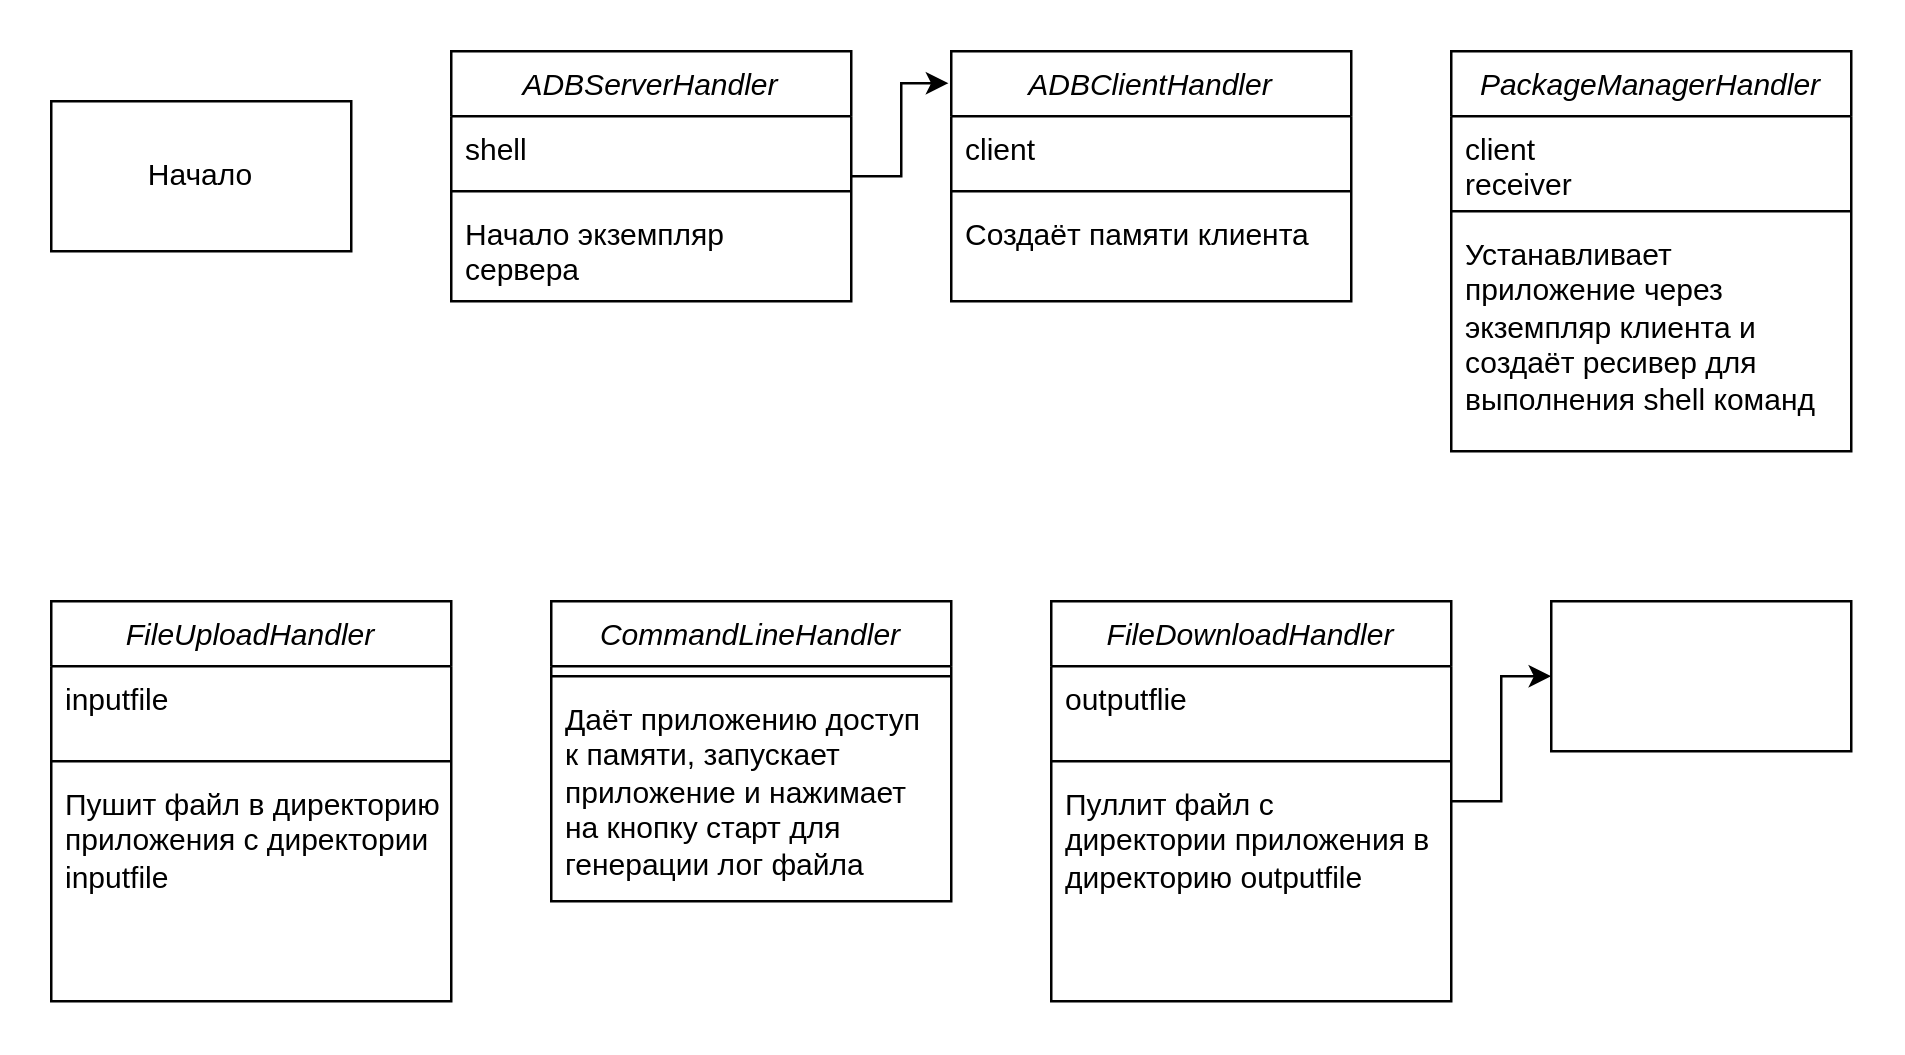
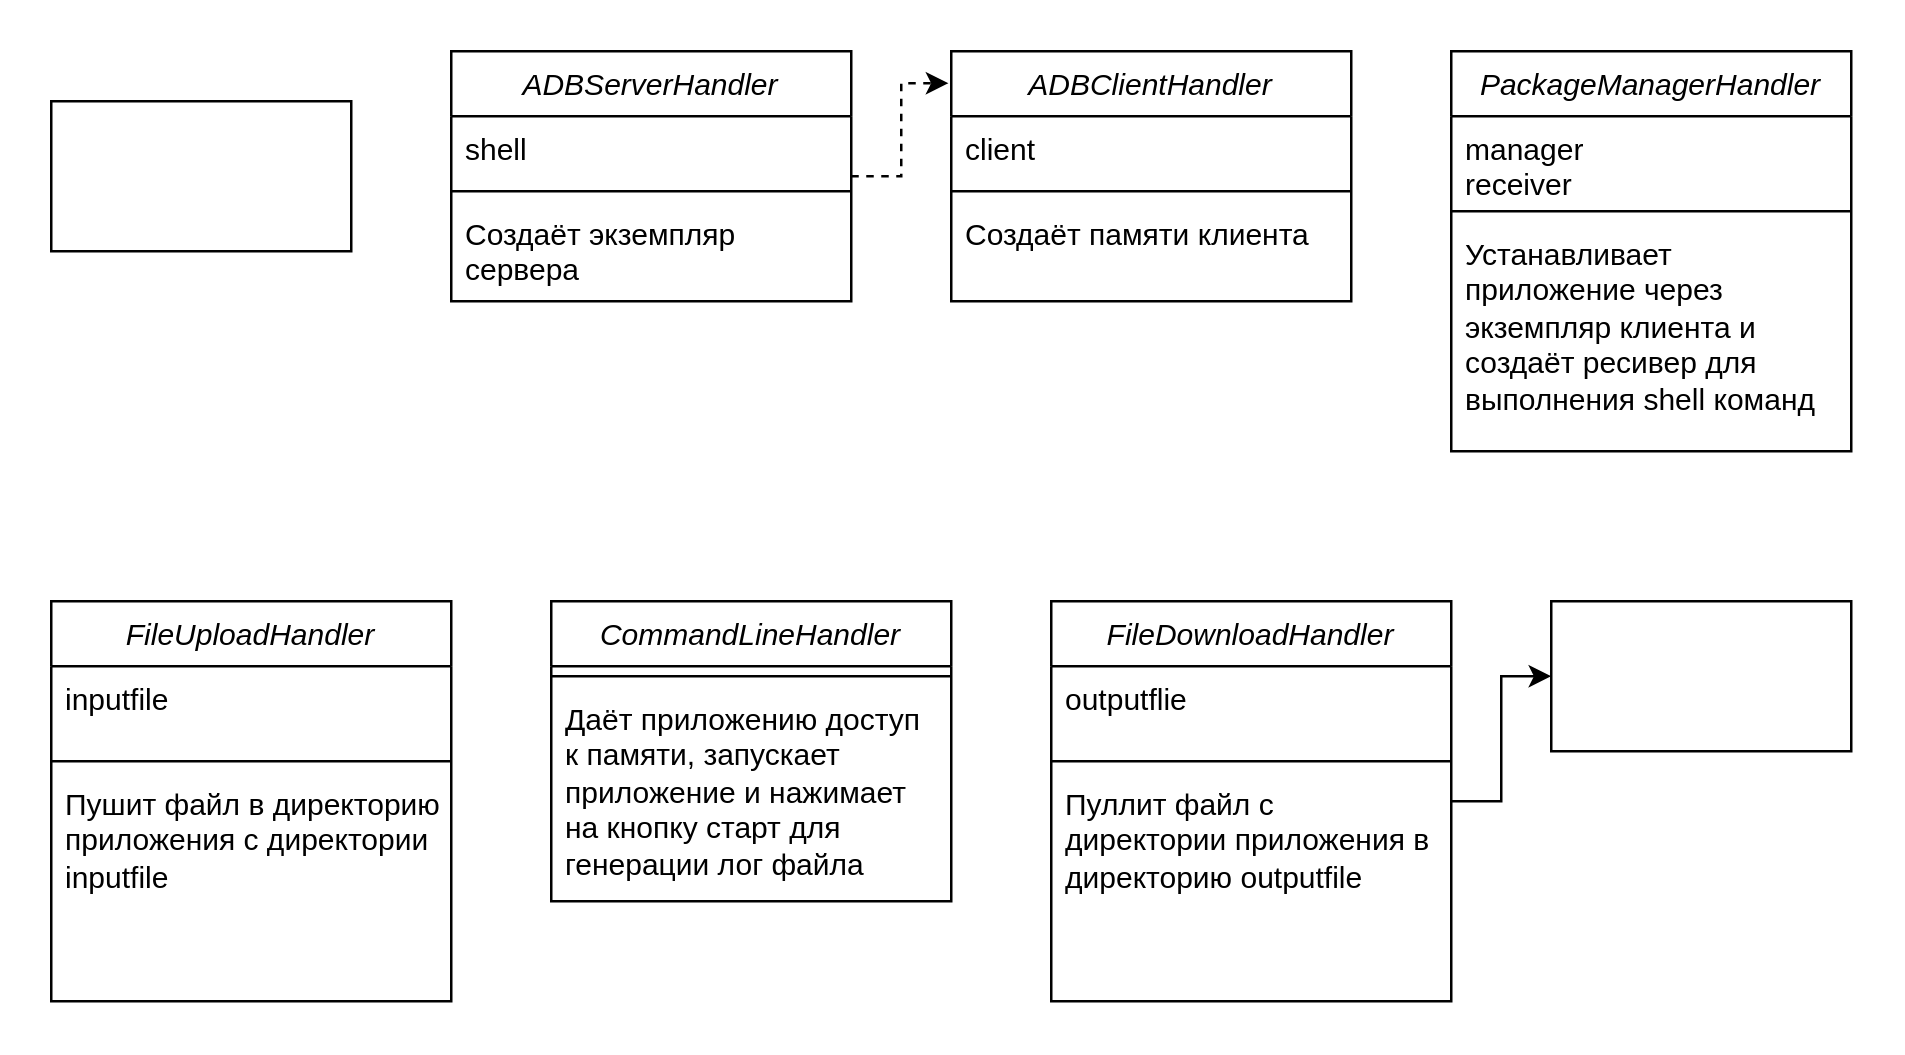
(901, 140) -> (901, 140)
(1508, 150) -> (1524, 150)
(201, 176) -> none
(654, 255) -> (654, 255)
